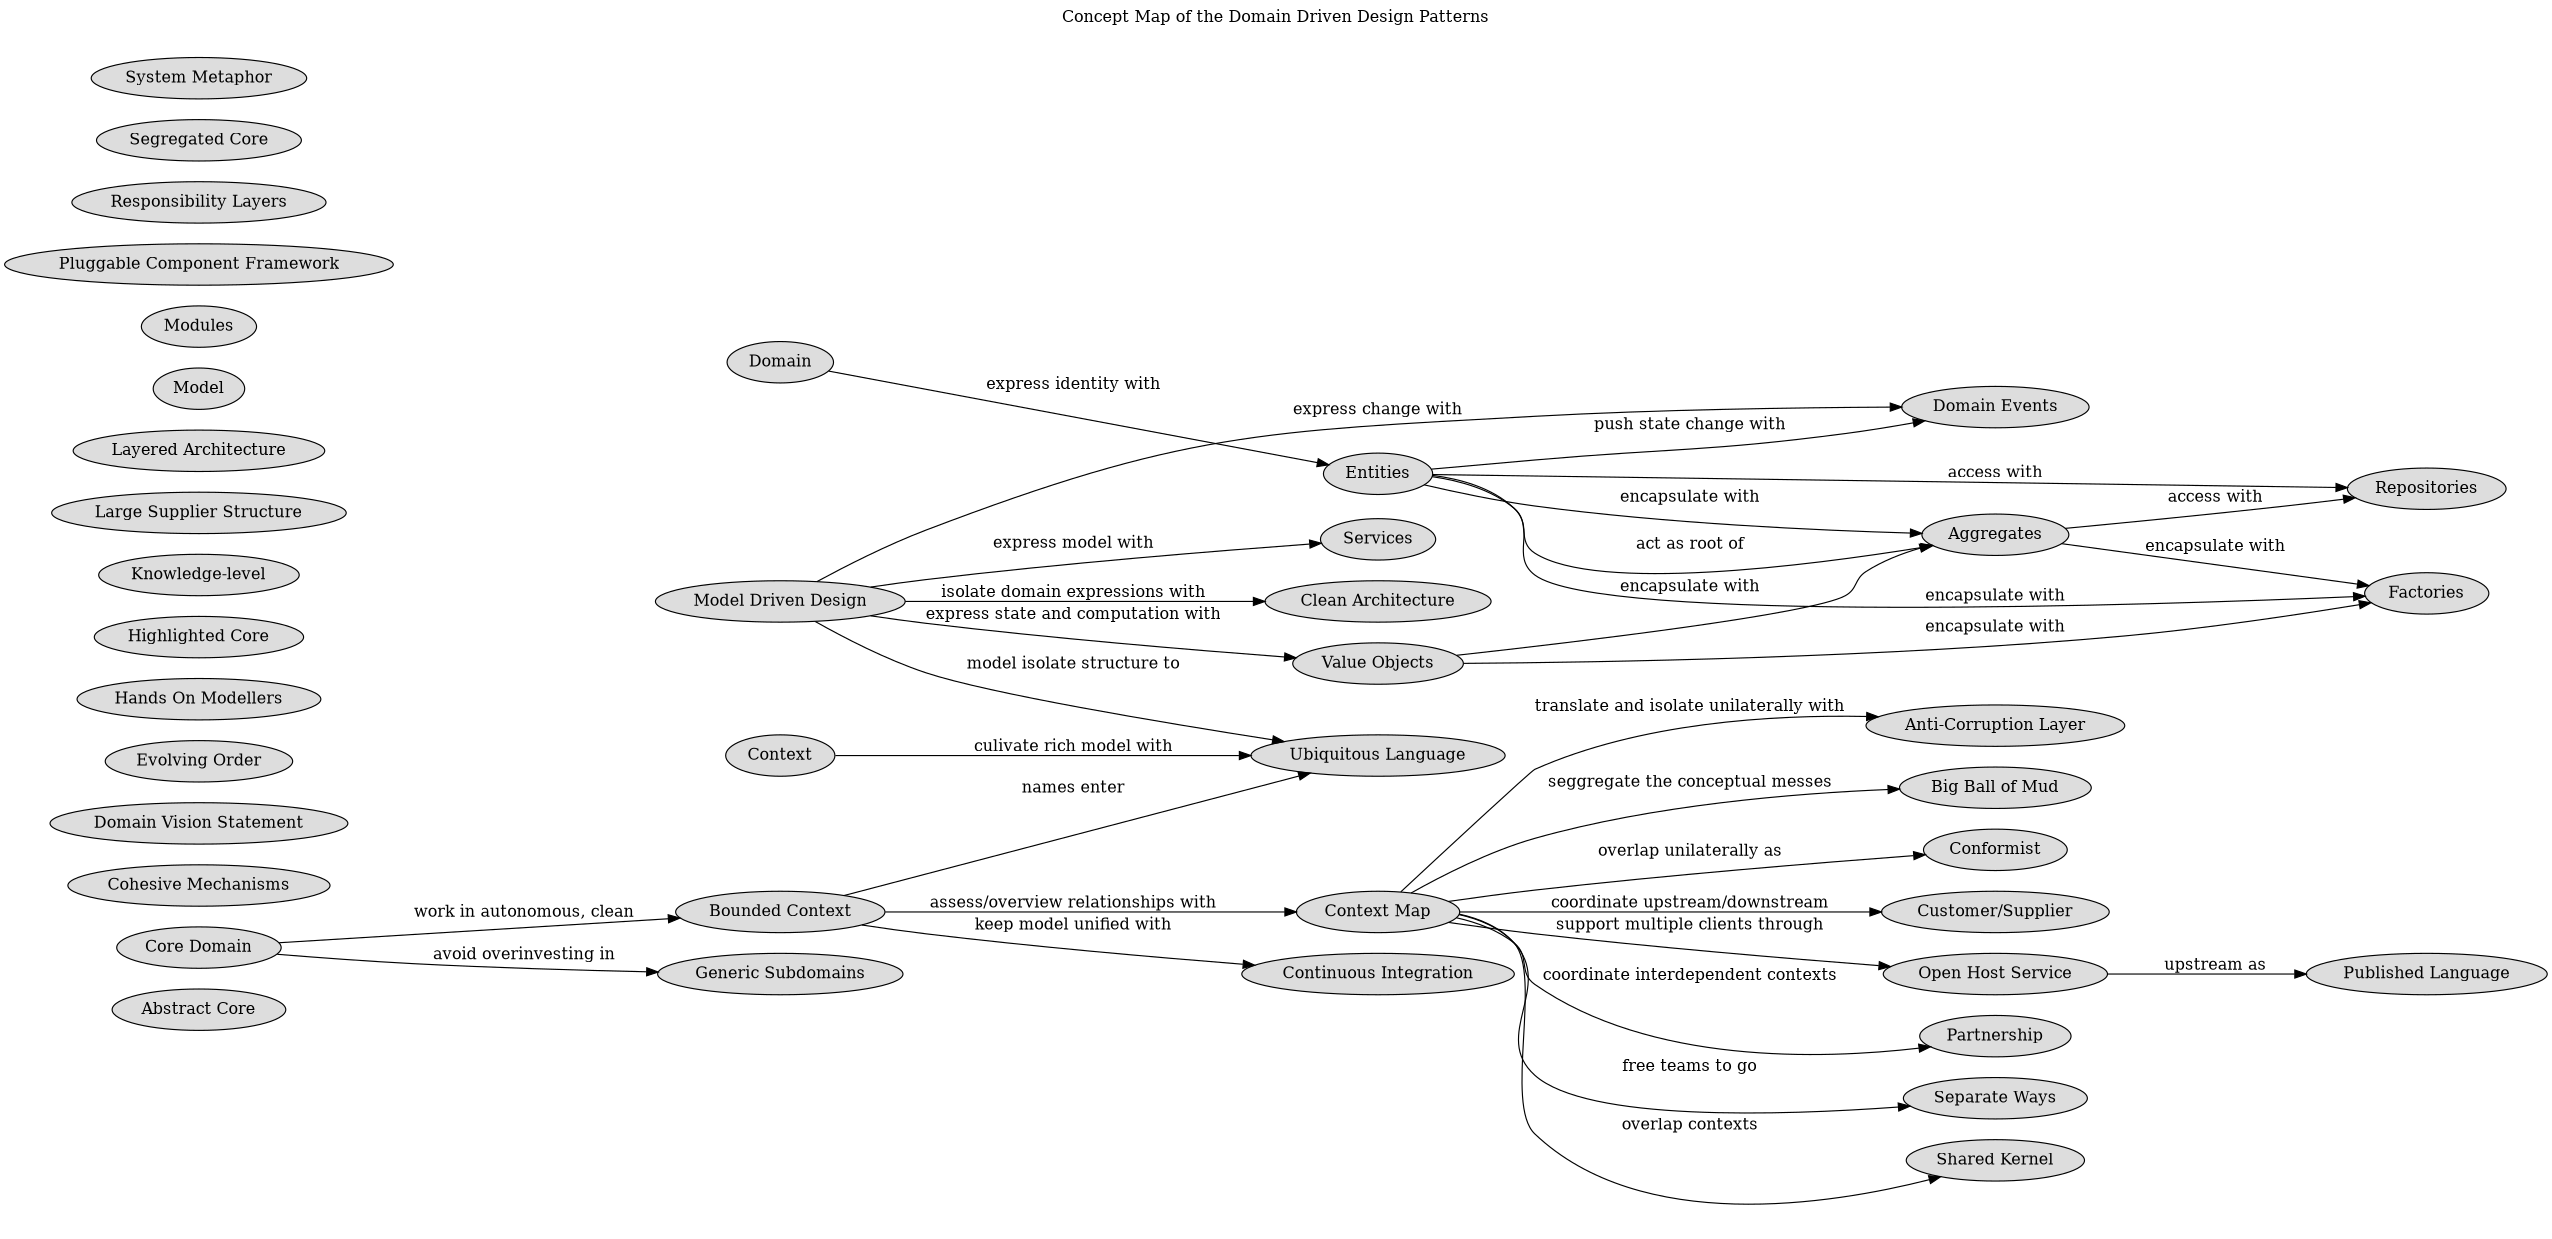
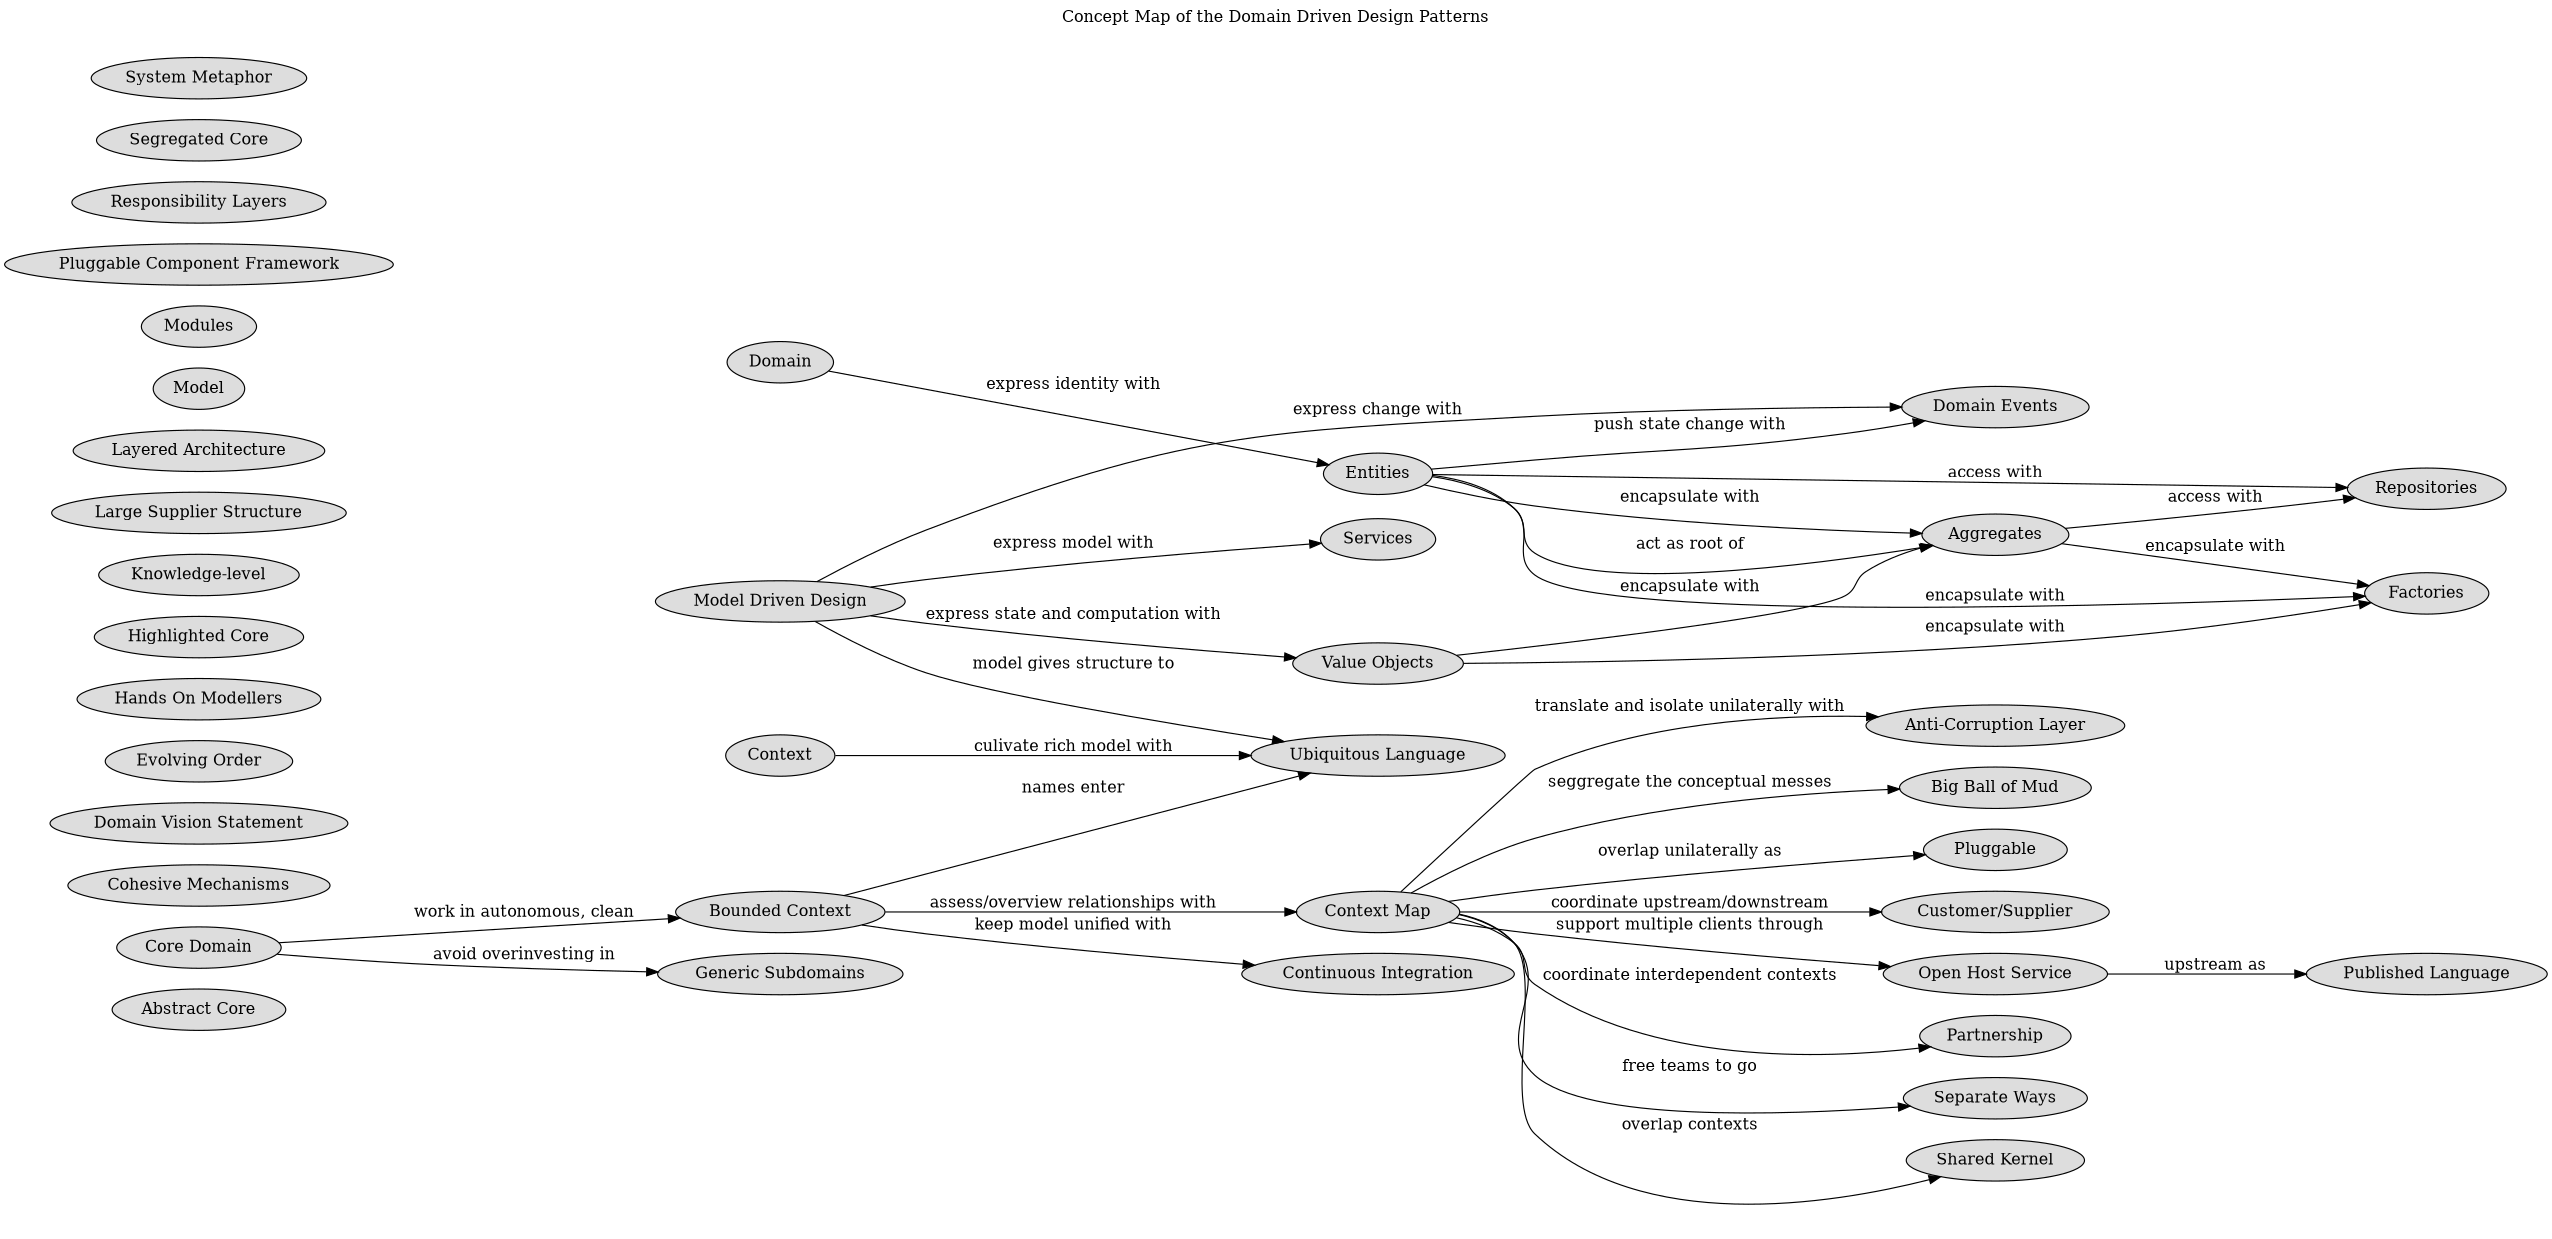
(1378, 601) -> none
(1074, 664) -> (1074, 664)
(1995, 850) -> (1995, 850)
